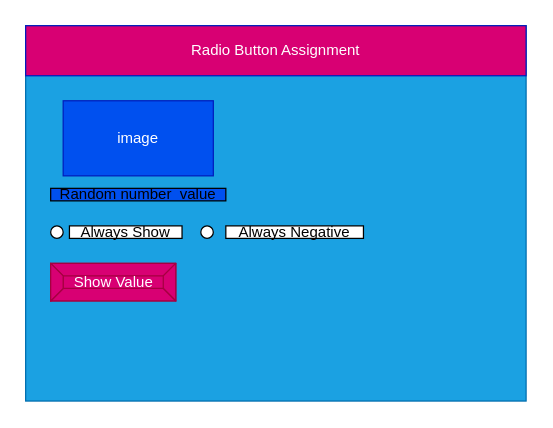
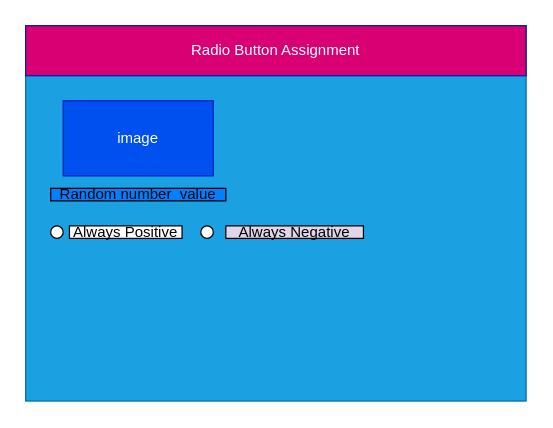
(138, 194) -> (138, 194)
(126, 232) -> (126, 232)
(294, 232) -> (294, 232)
(113, 282) -> none
